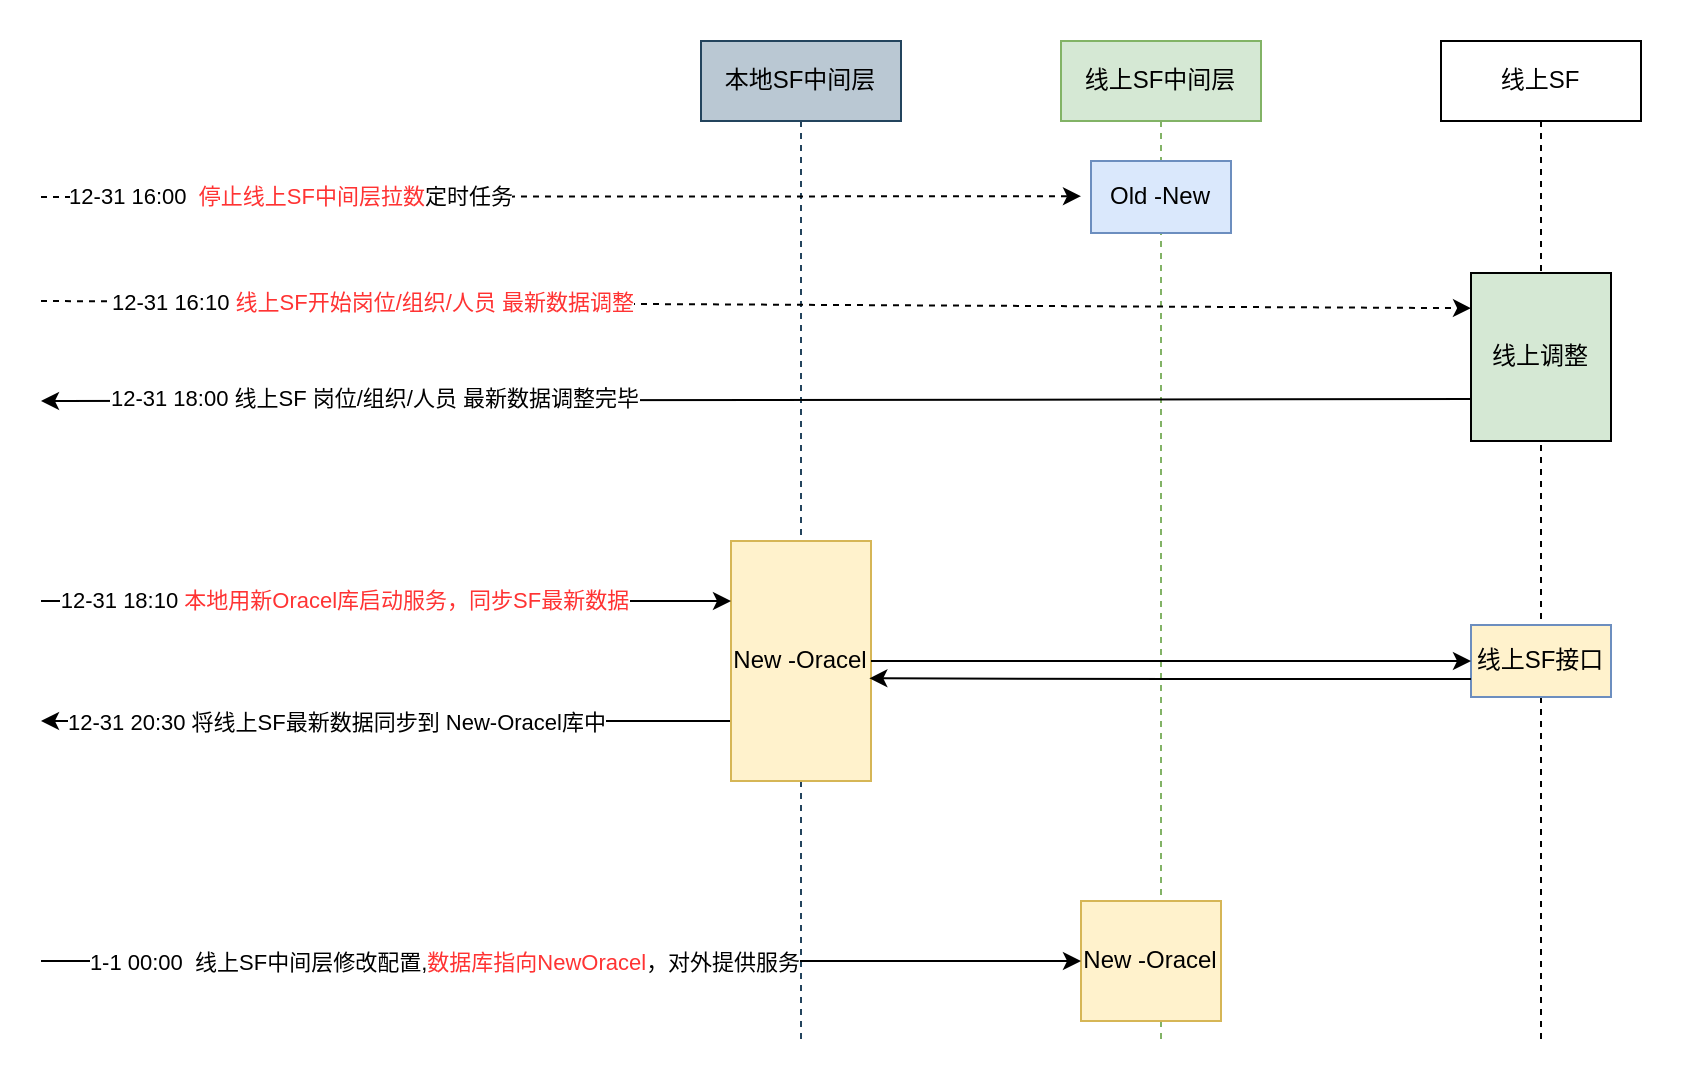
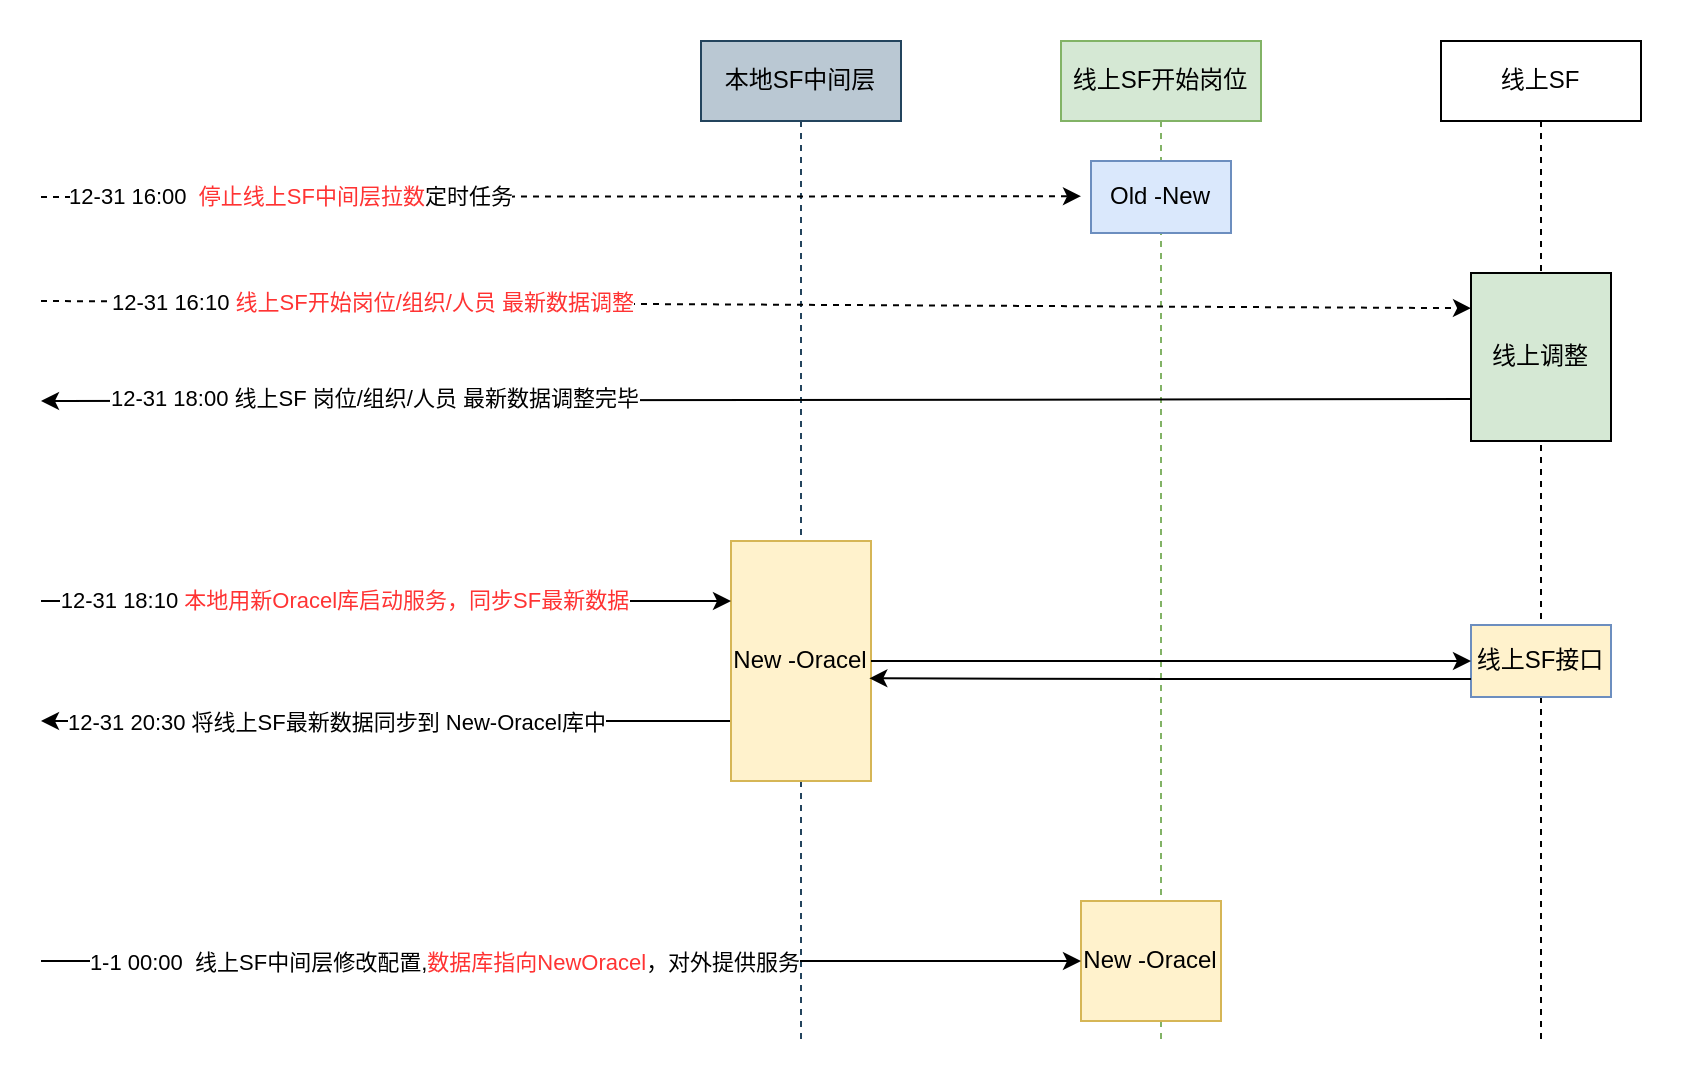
(1161, 81) -> (1161, 81)
